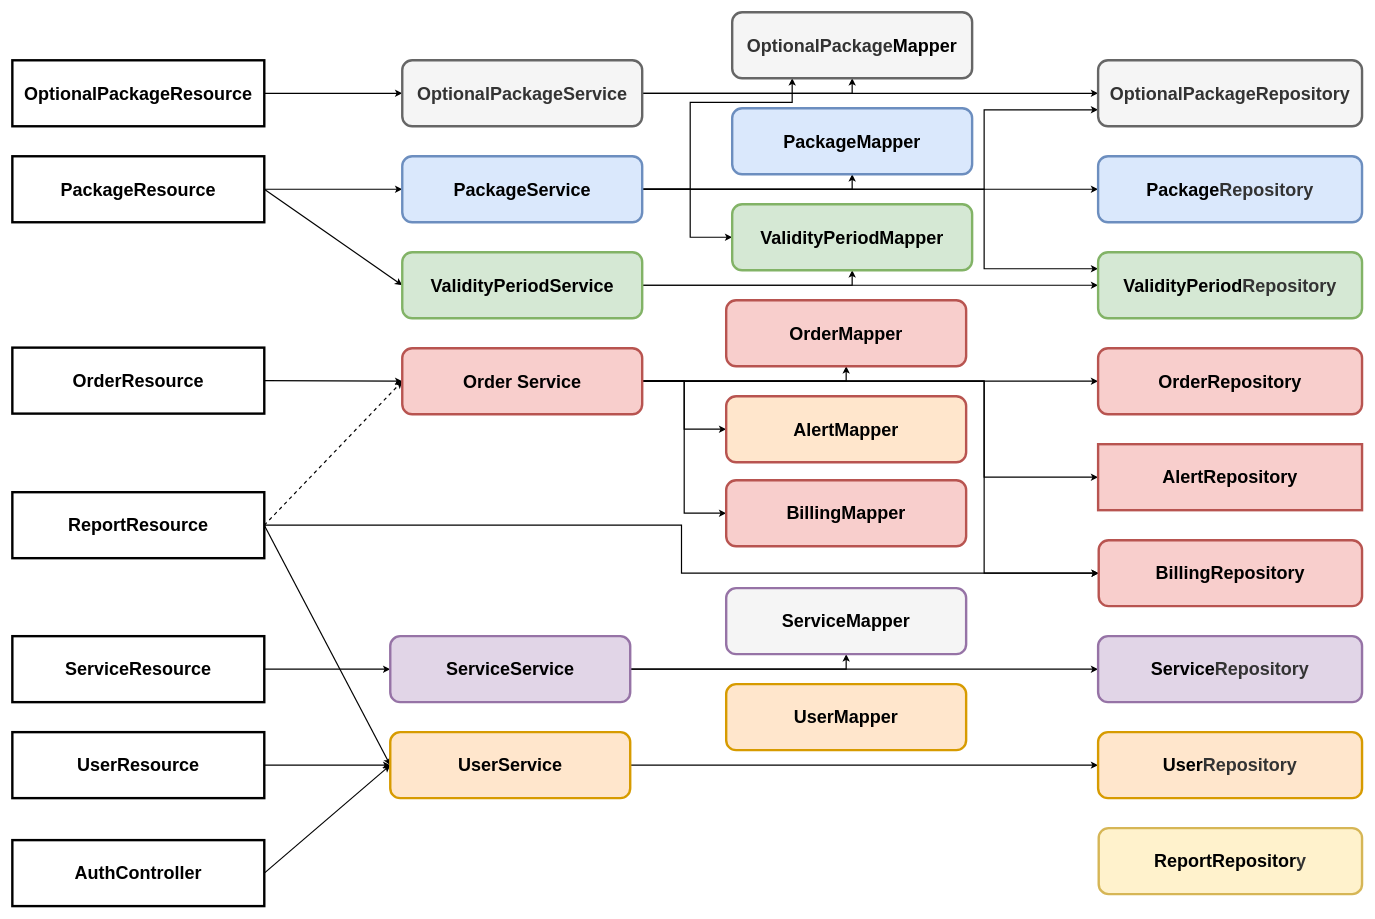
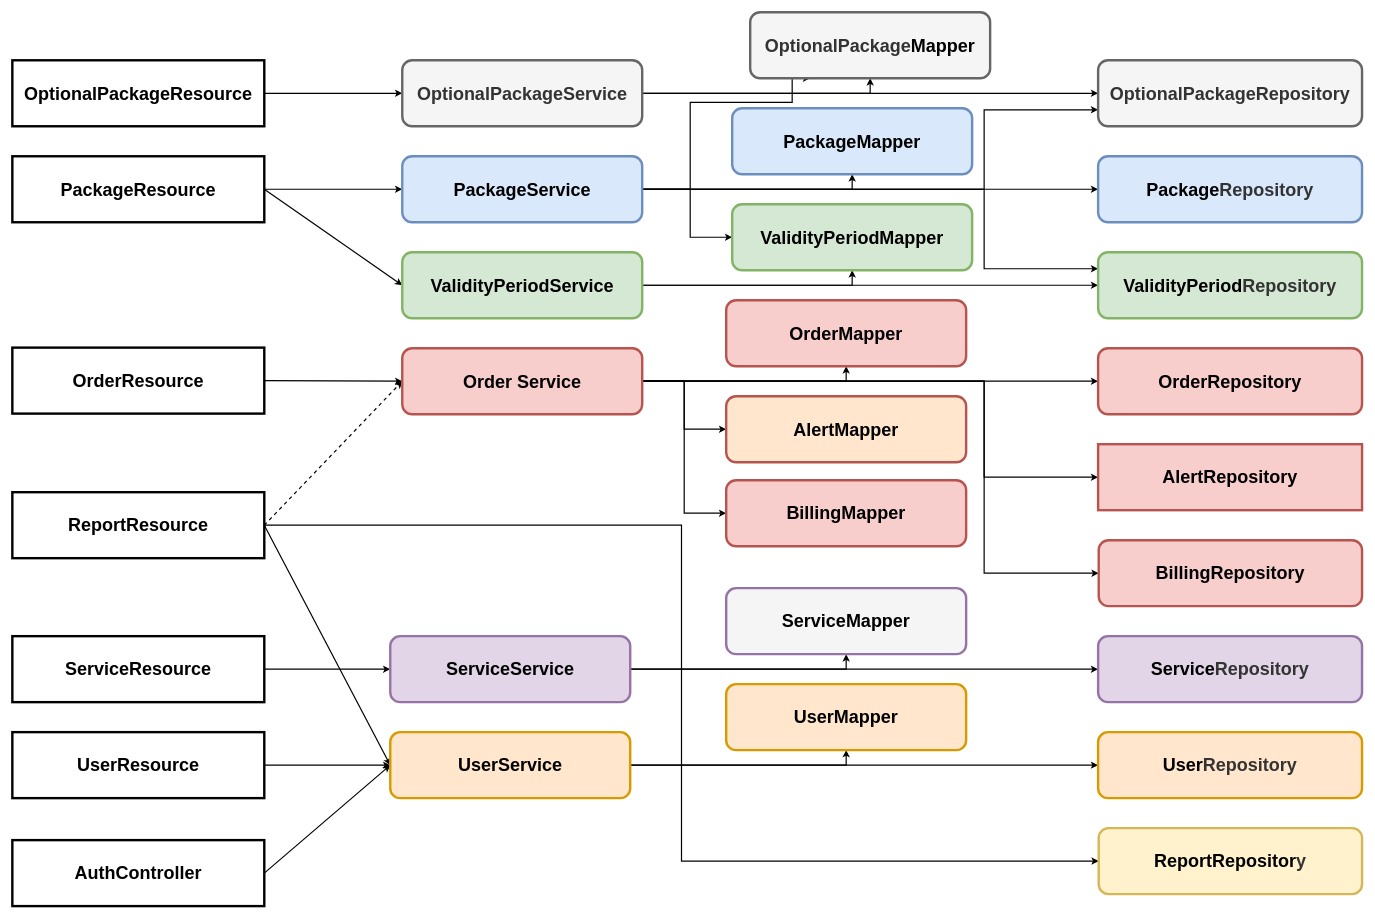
(852, 45) -> (870, 45)
(830, 573) -> (742, 861)
none -> (846, 759)
